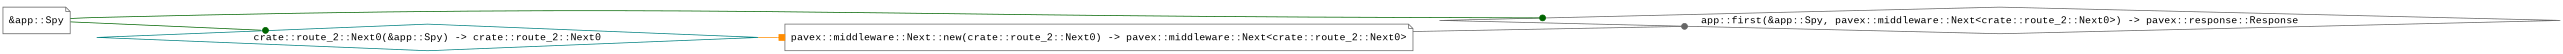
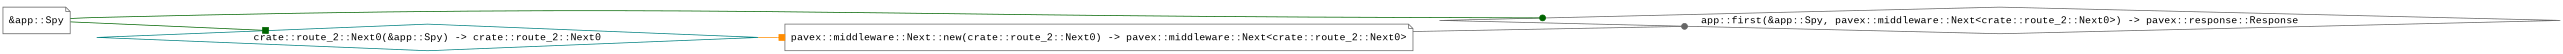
(166, 26) -> (166, 26)
